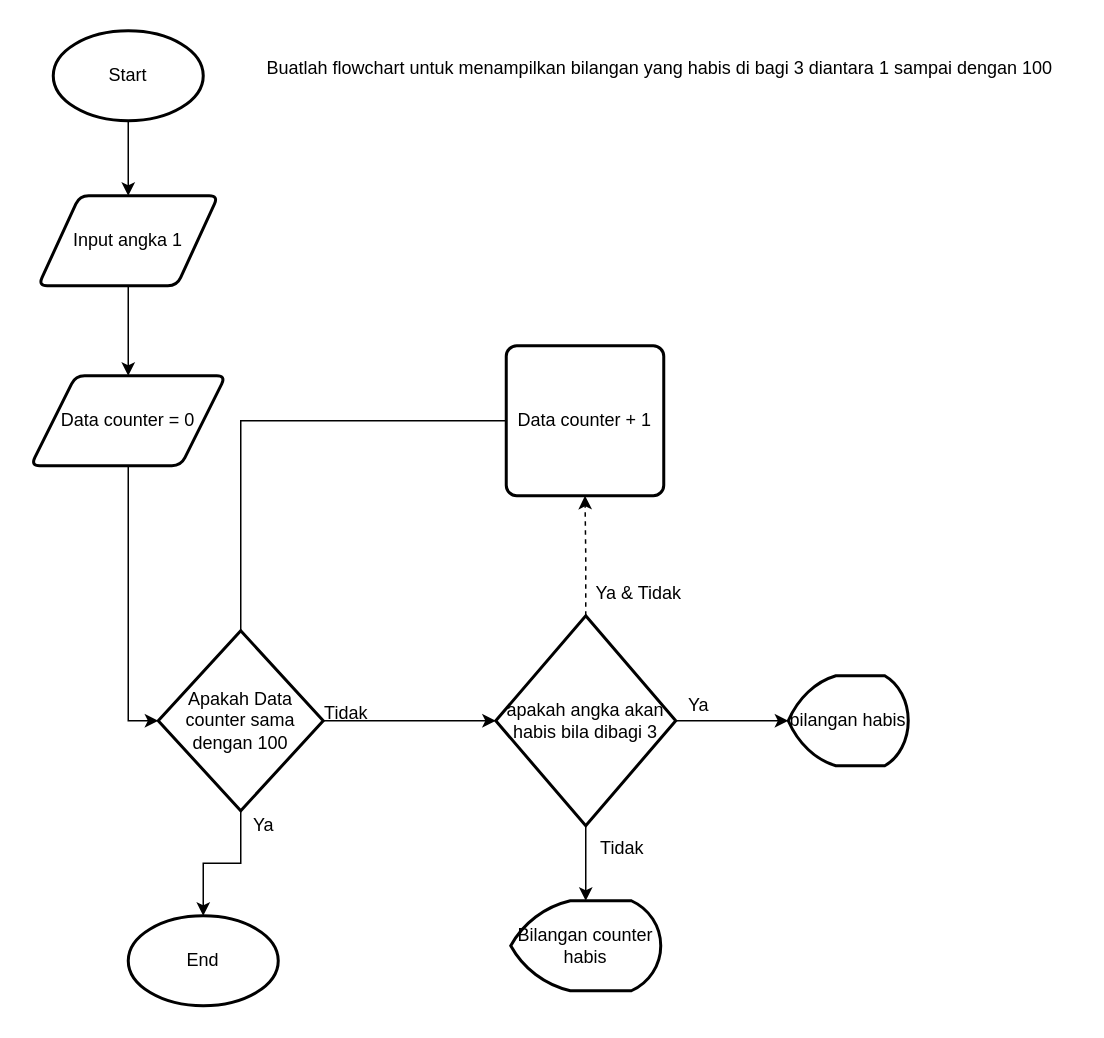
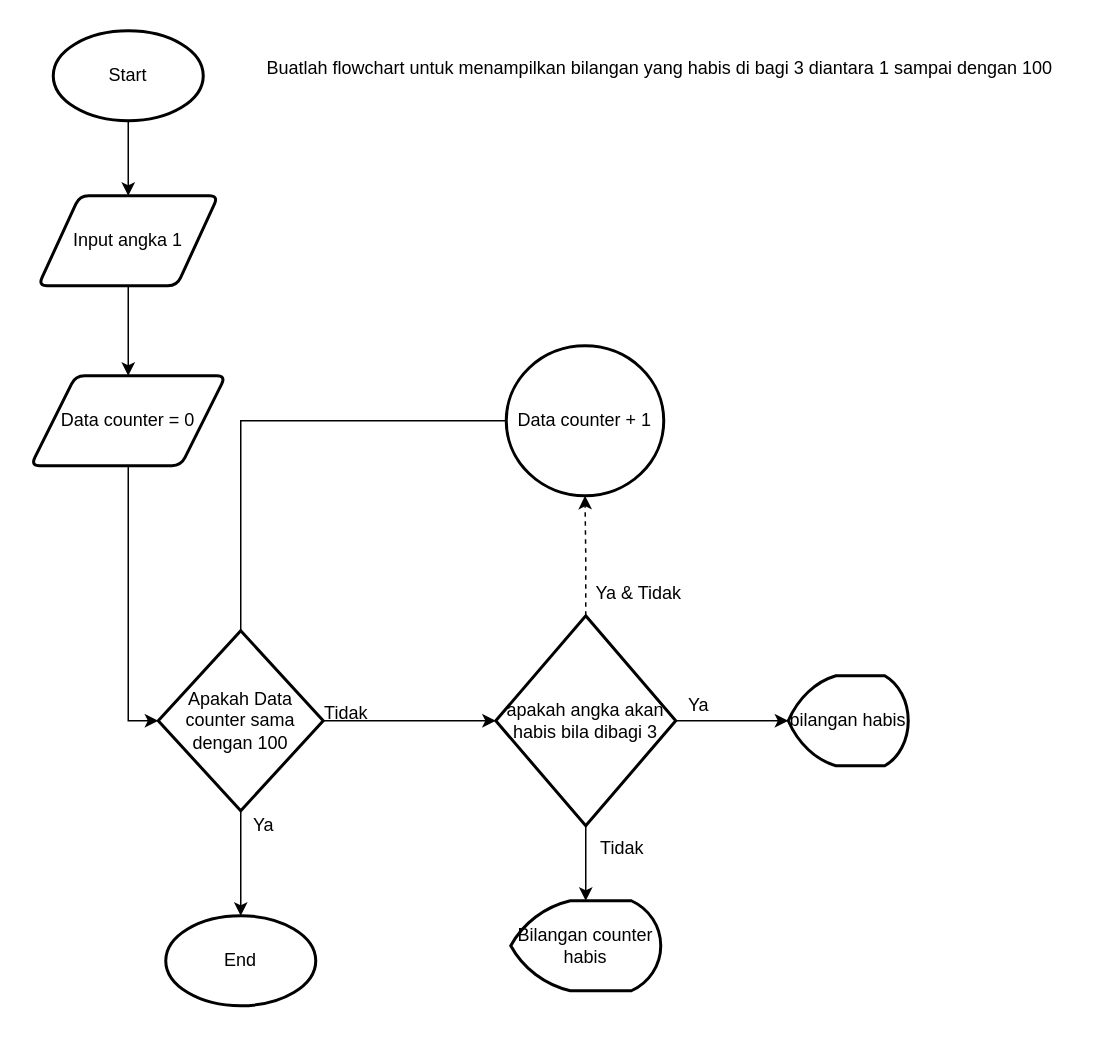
(585, 421) -> (585, 421)
(203, 961) -> (241, 961)
